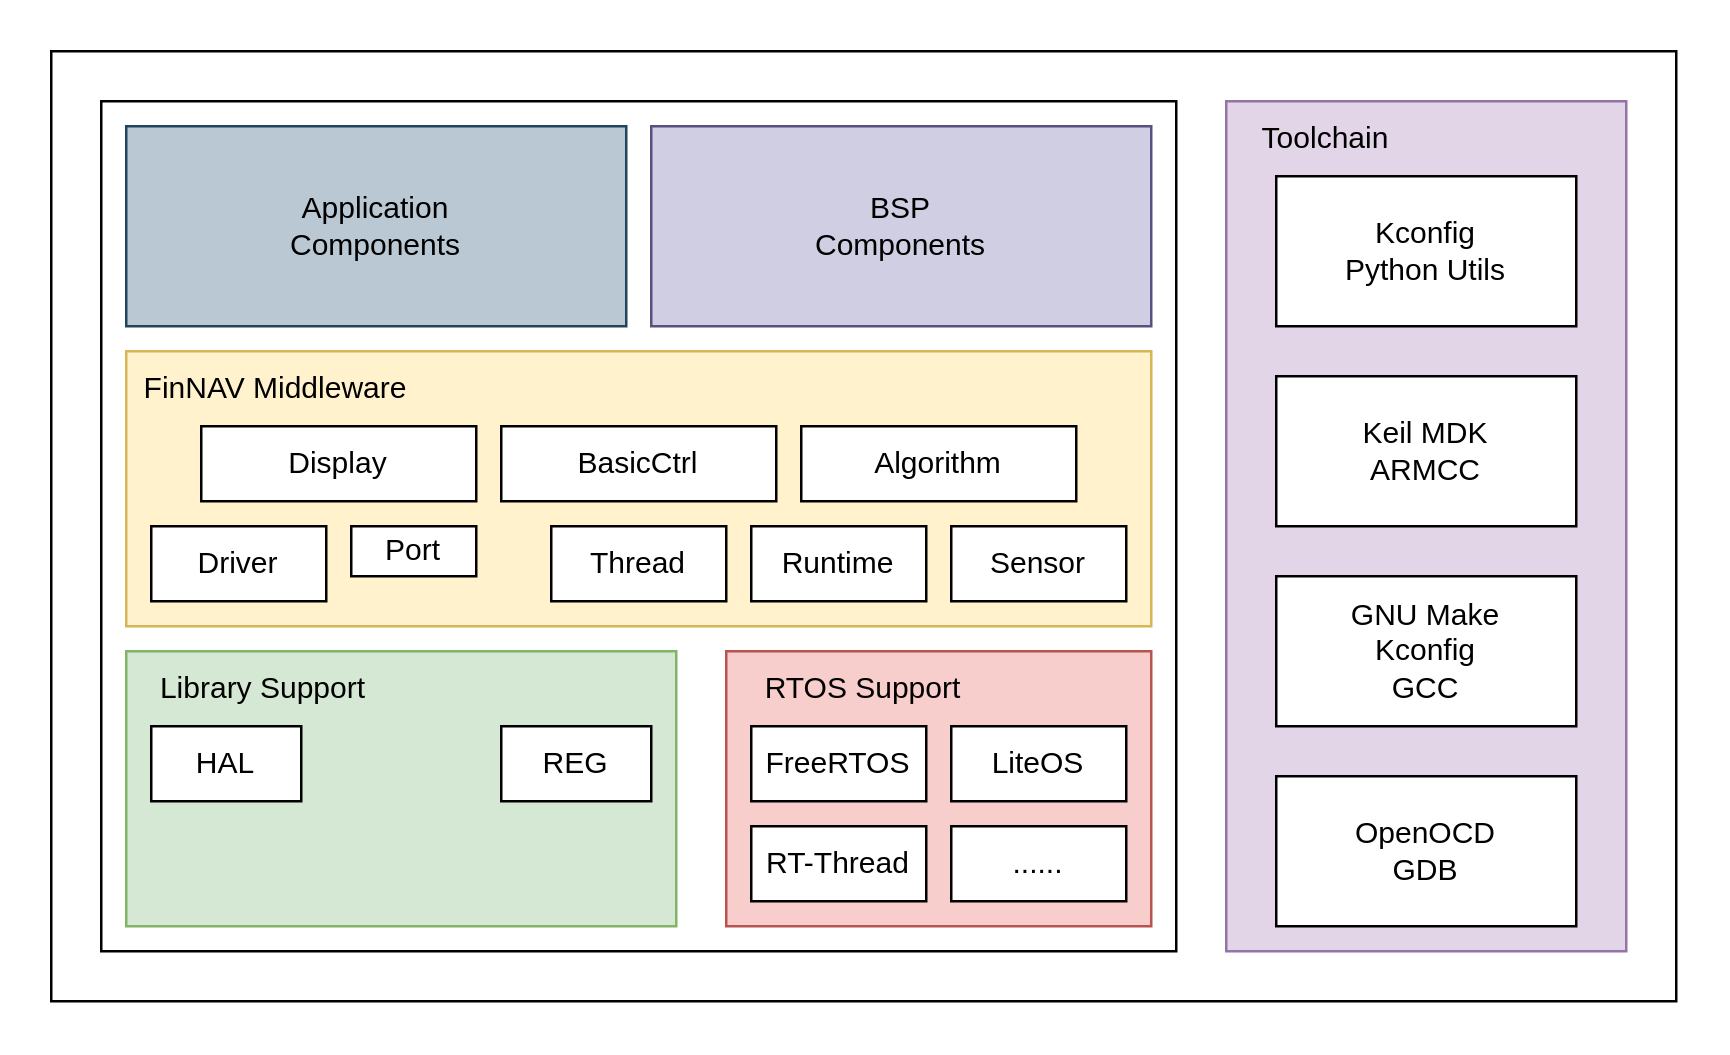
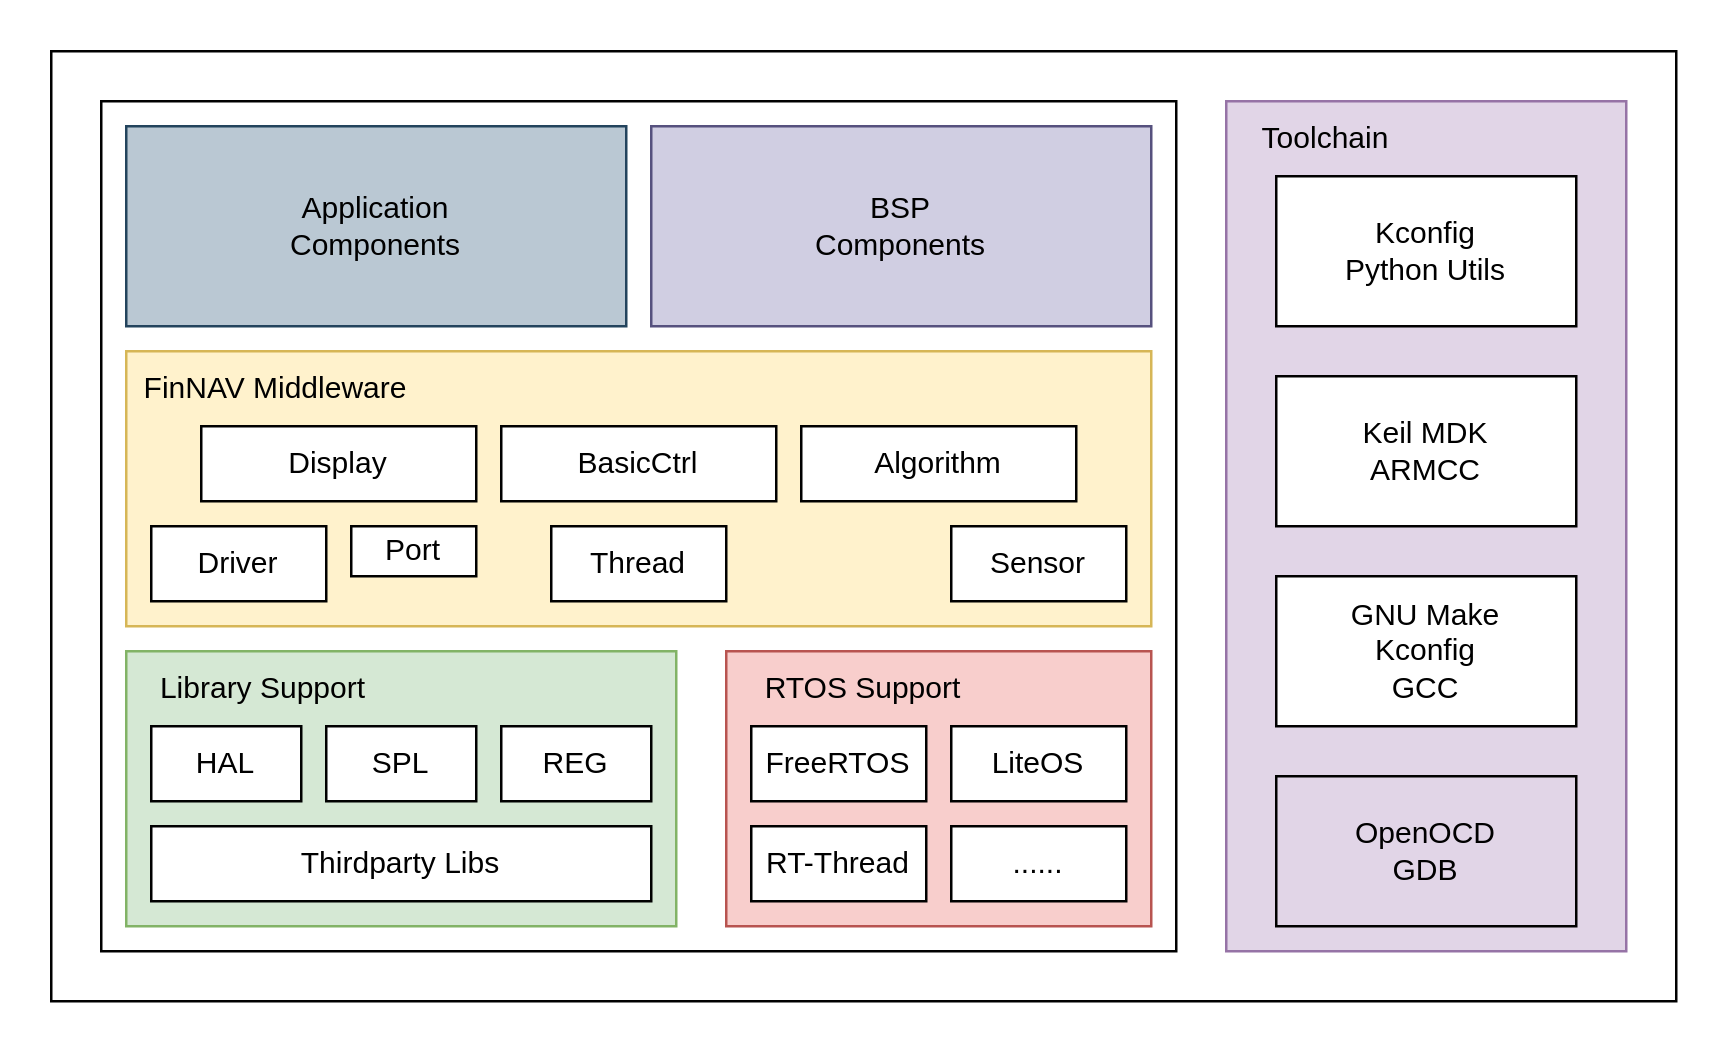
(839, 564) -> none
none -> (401, 764)
(1426, 851) -> (1426, 851)
none -> (401, 864)
